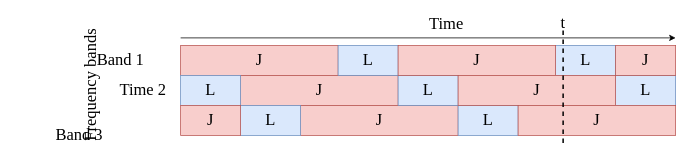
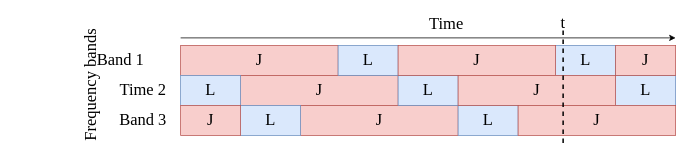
(79, 135) -> (143, 120)
